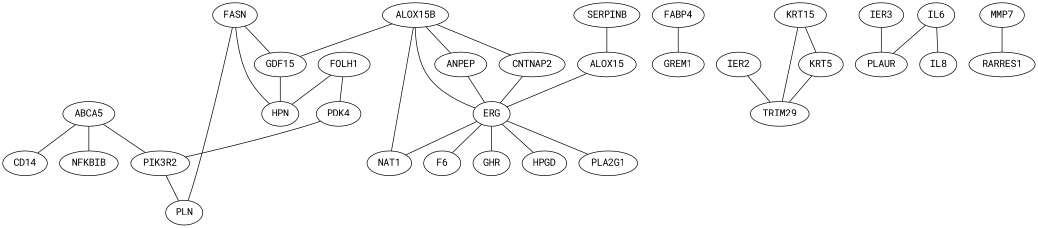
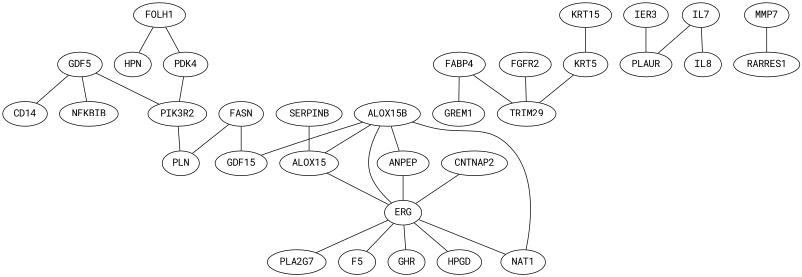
(936, 15) -> (701, 15)
(474, 40) -> (348, 139)
(739, 64) -> (525, 64)
(790, 64) -> (493, 89)
(245, 69) -> none
(280, 89) -> none
(89, 114) -> (80, 64)
(442, 163) -> (357, 262)
(608, 163) -> (297, 262)
